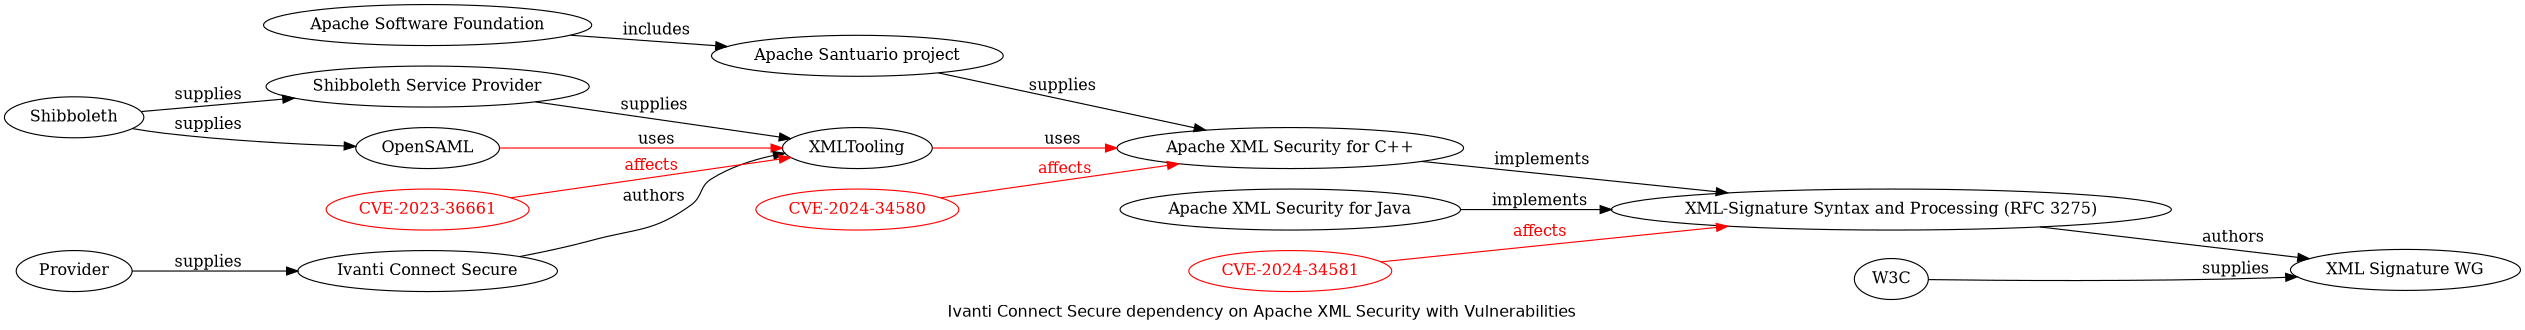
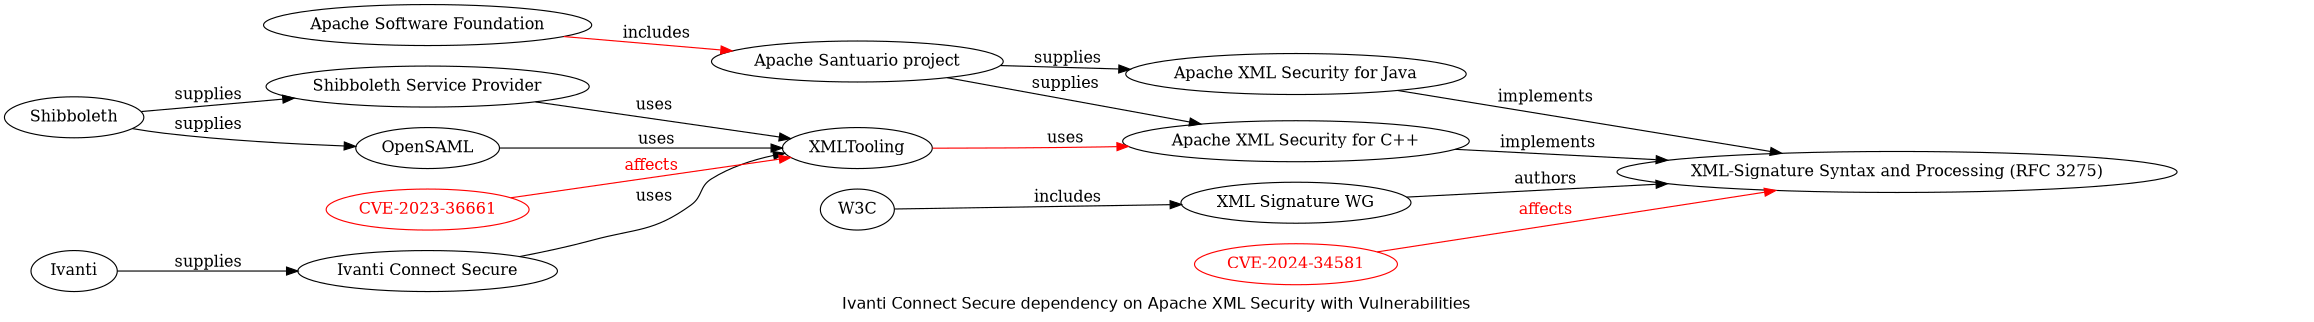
(643, 40) -> (642, 43)
none -> (1060, 67)
(652, 105) -> (652, 105)
(635, 148) -> (635, 148)
(652, 196) -> (652, 196)
(857, 210) -> none
(2169, 242) -> (1531, 191)
(2231, 269) -> (1063, 198)
(74, 271) -> (74, 271)
